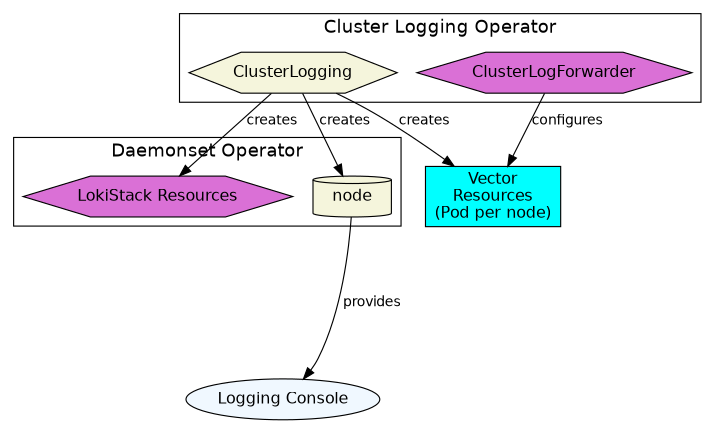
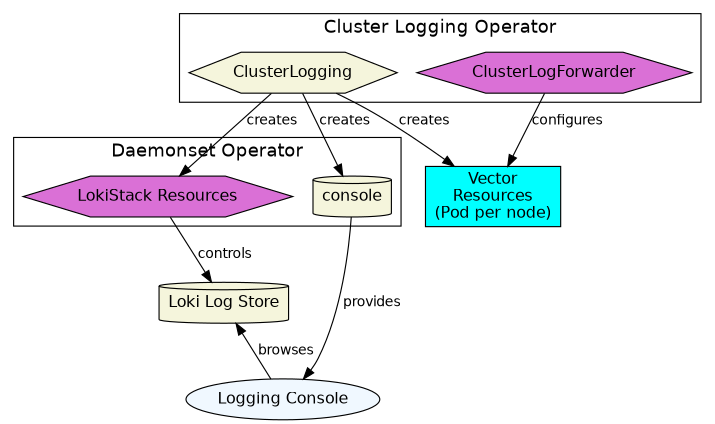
(352, 197) -> (352, 197)
none -> (224, 303)
